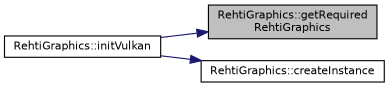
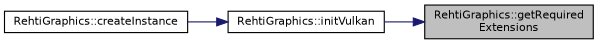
(293, 22) -> (509, 22)
(176, 58) -> (202, 22)
